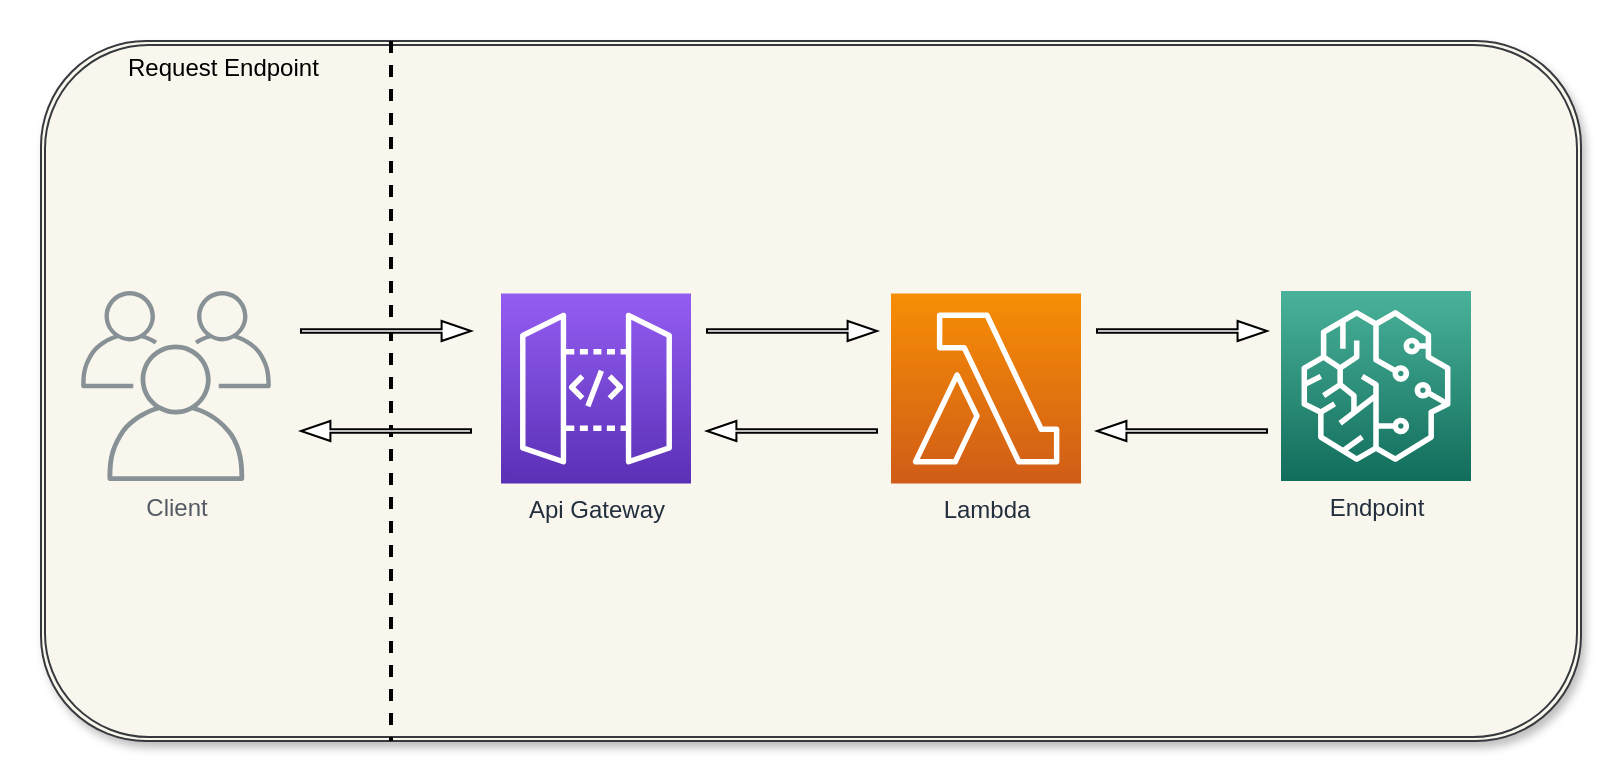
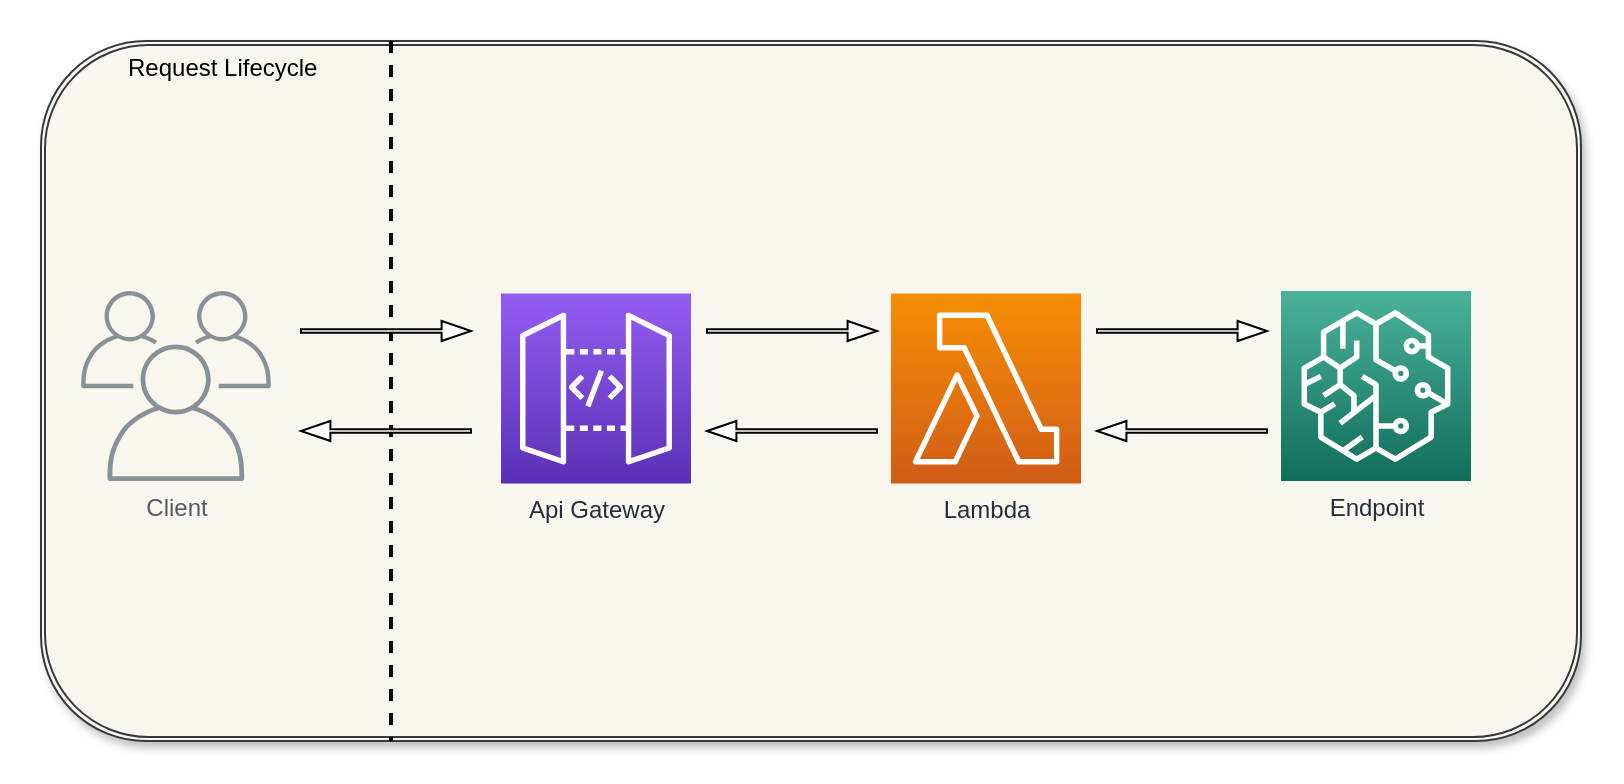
(230, 69) -> (234, 69)
